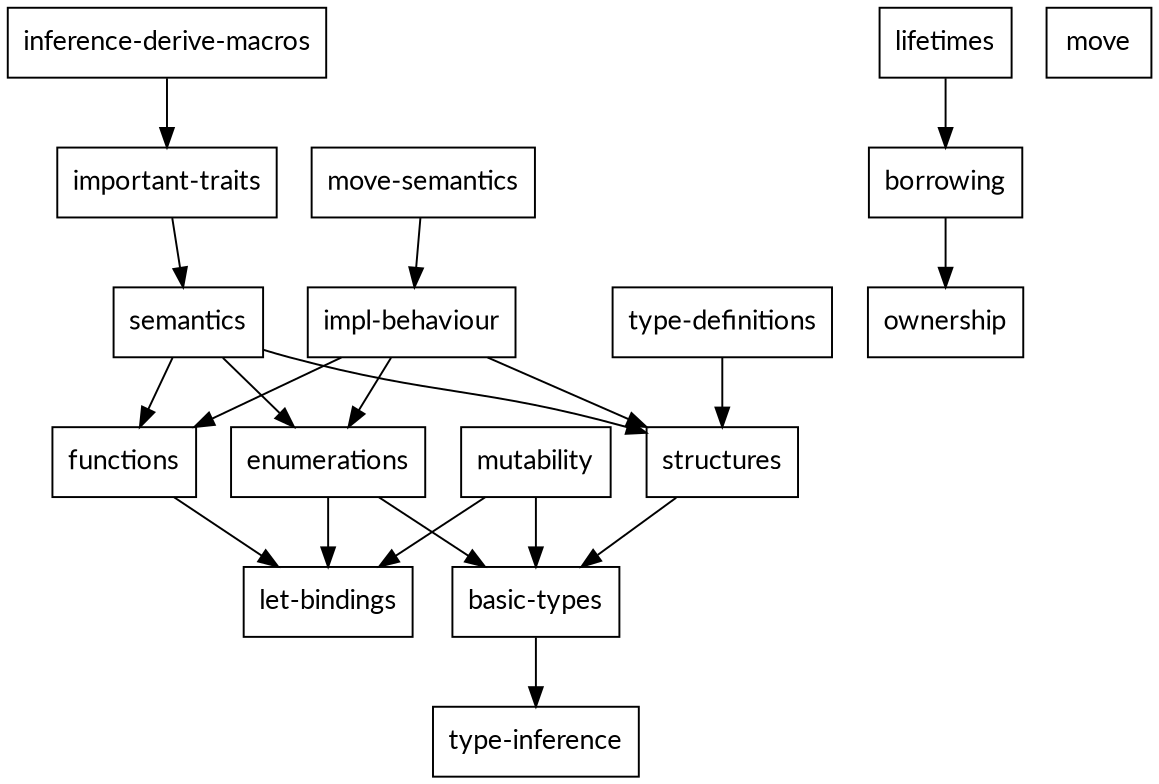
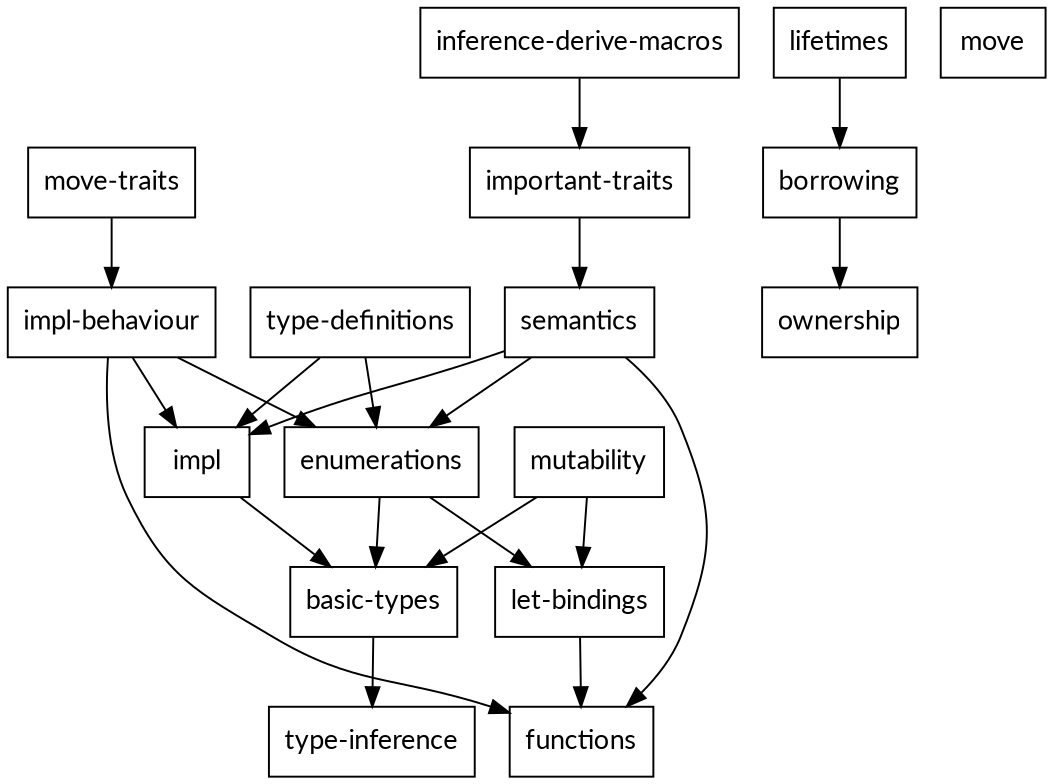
(423, 183) -> (112, 183)
none -> (369, 380)
(722, 462) -> (197, 462)
(218, 527) -> (580, 662)
